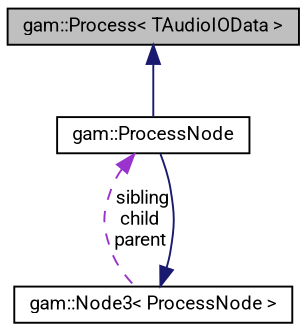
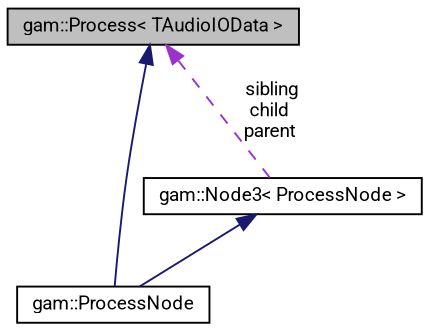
(105, 229) -> (224, 119)
